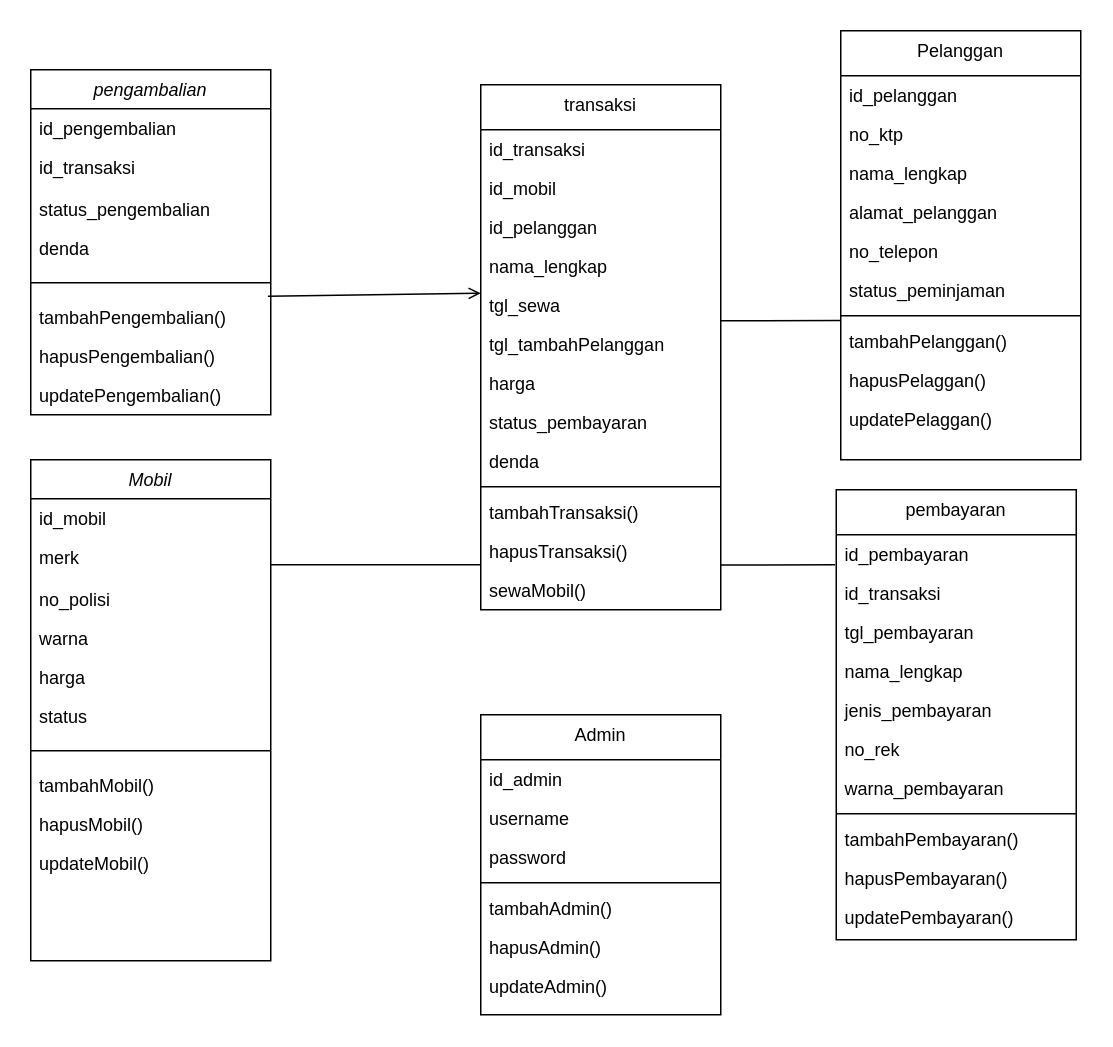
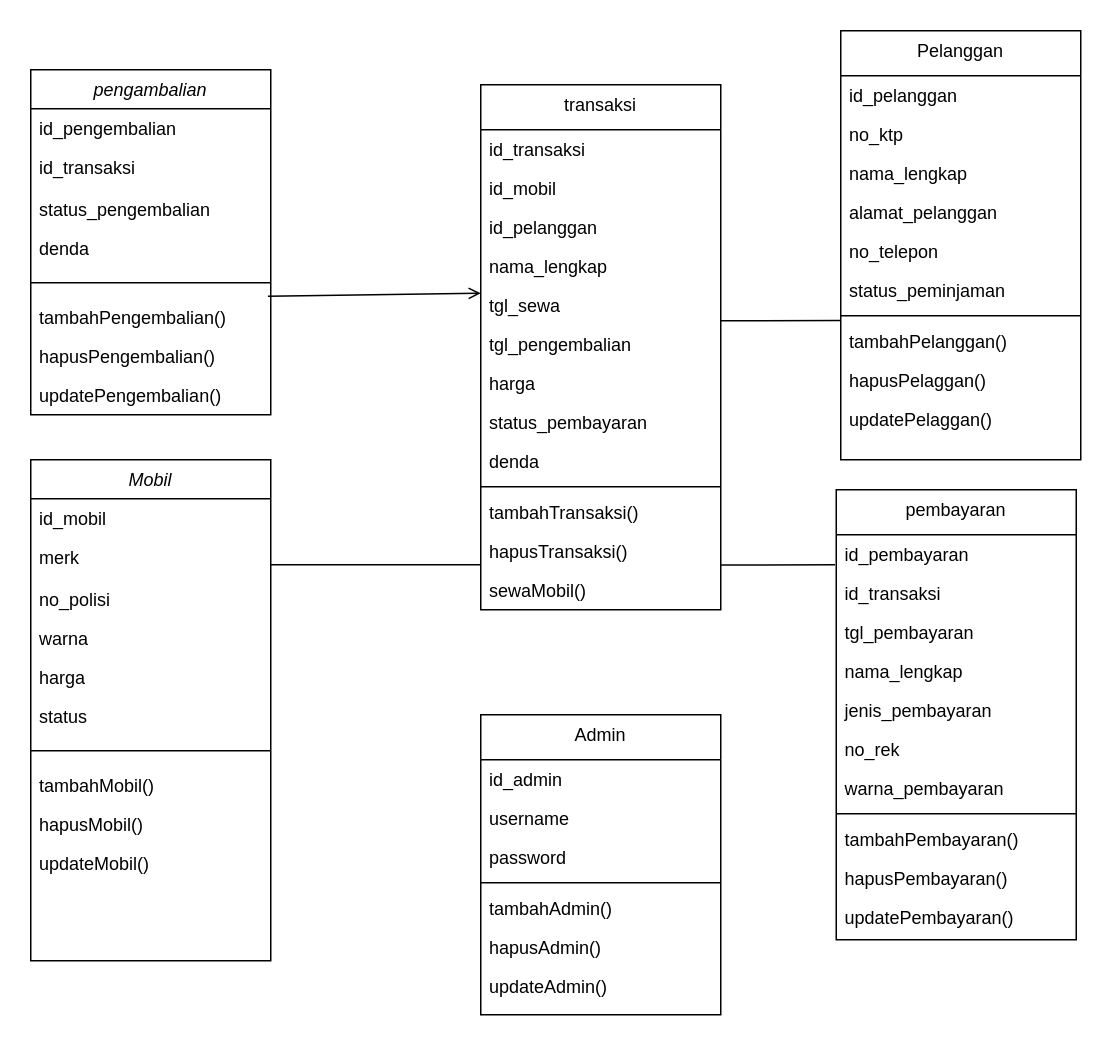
(580, 345) -> (563, 345)
